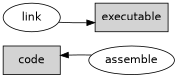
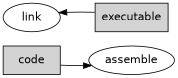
(73, 23) -> (81, 12)
(80, 55) -> (72, 66)
